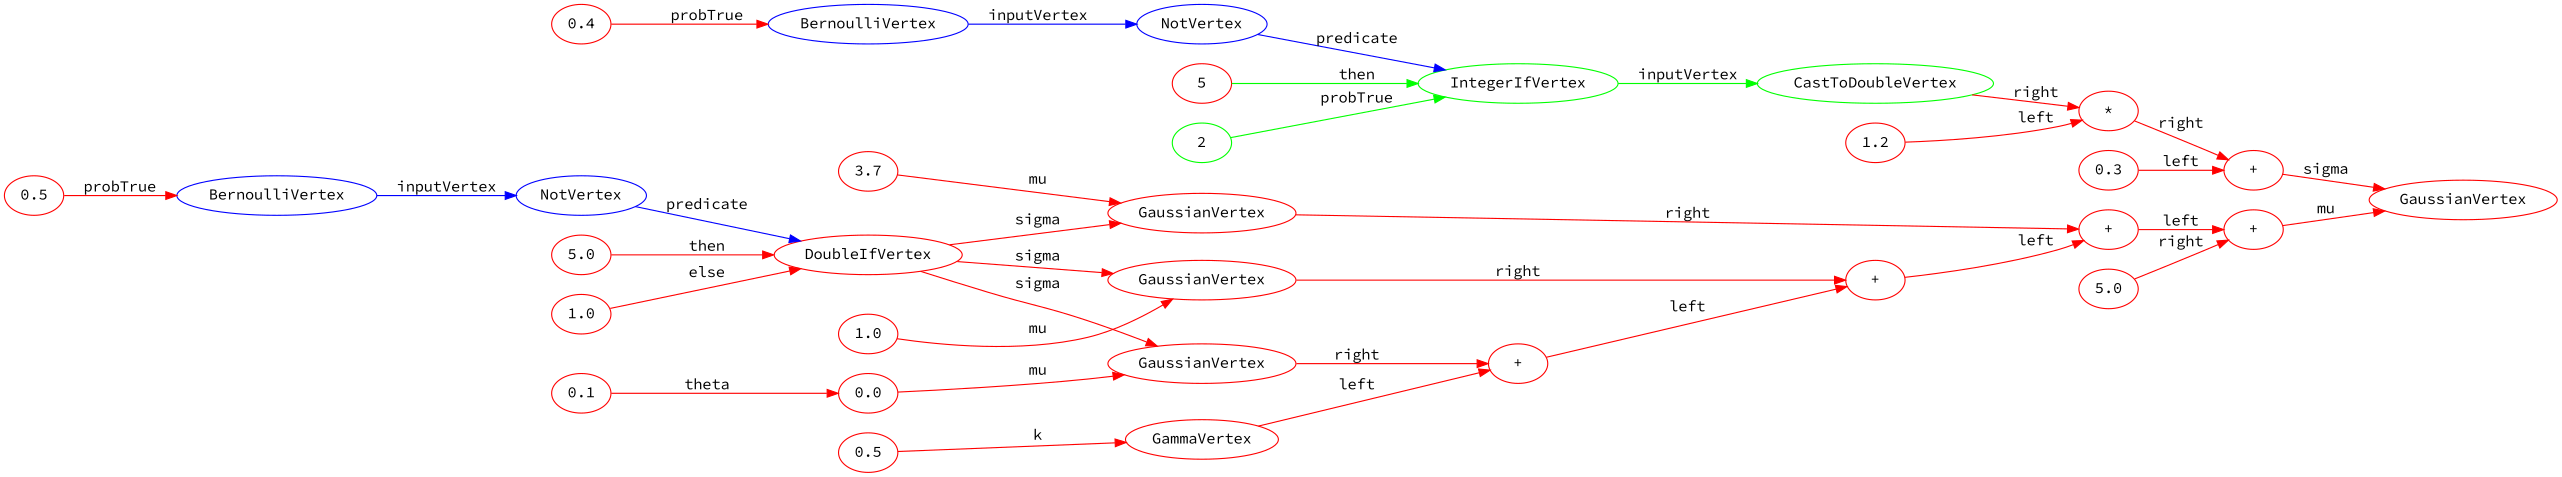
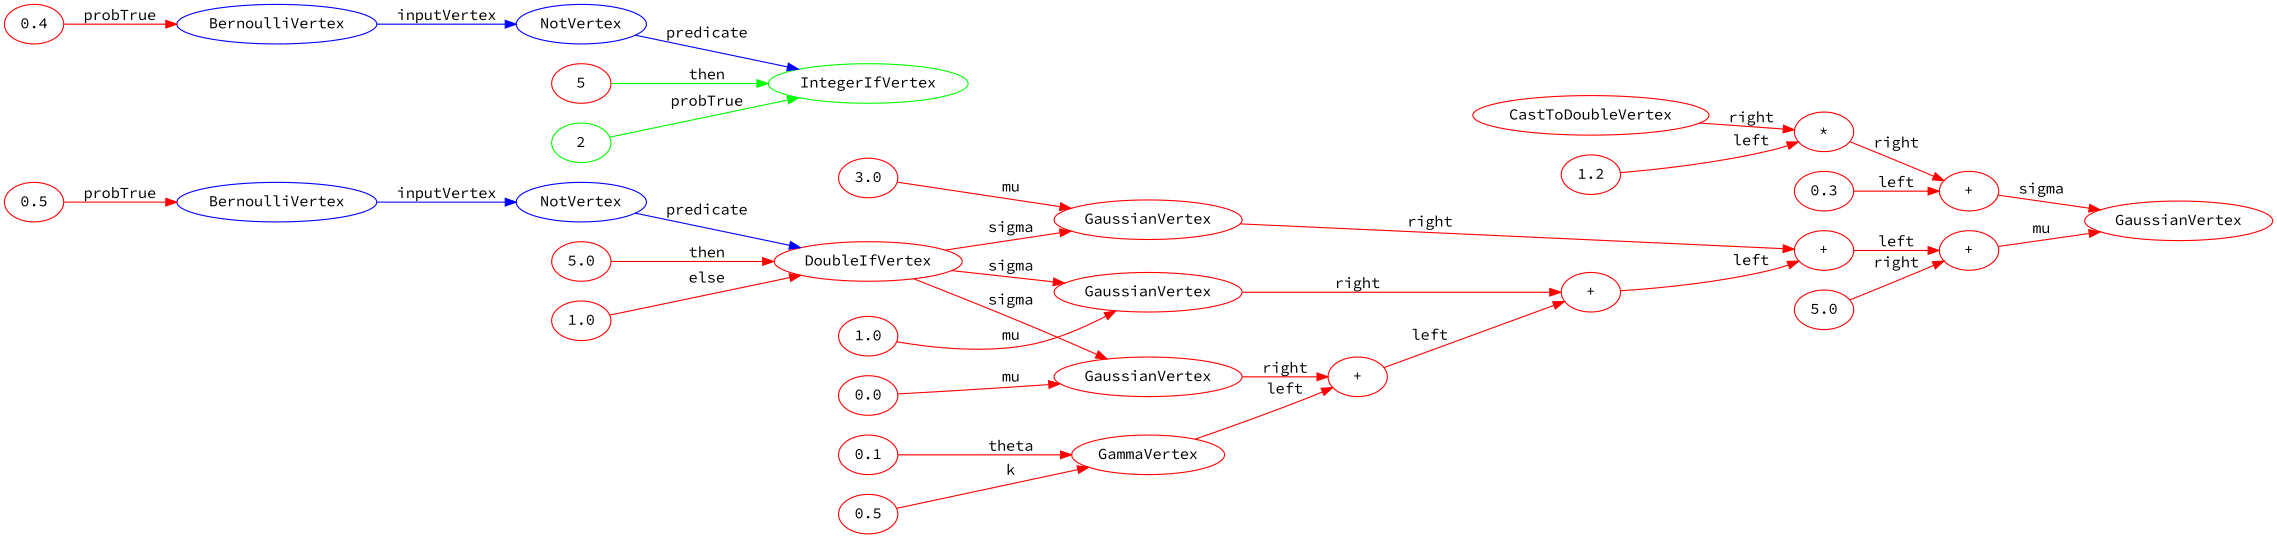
(1682, 83) -> none
(1875, 83) -> (1591, 115)
(868, 171) -> (868, 178)
(719, 393) -> (979, 455)
